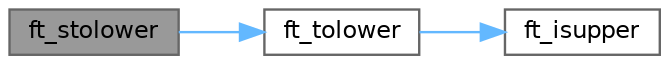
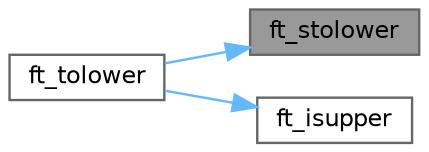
(209, 32) -> (196, 58)
